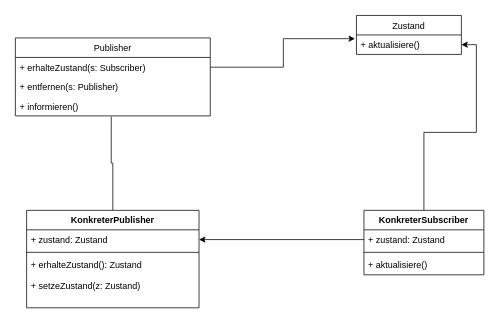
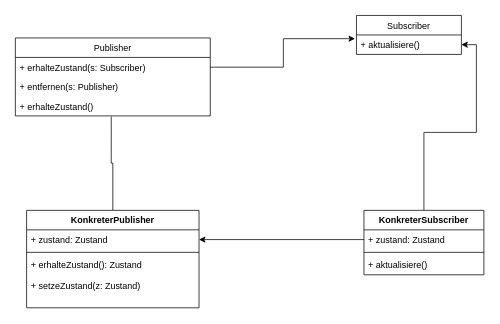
(409, 26) -> (409, 26)
(54, 107) -> (63, 107)
